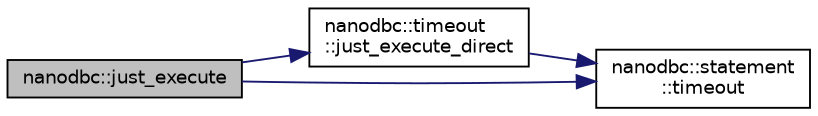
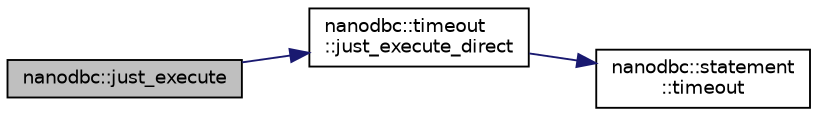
(409, 83) -> none
